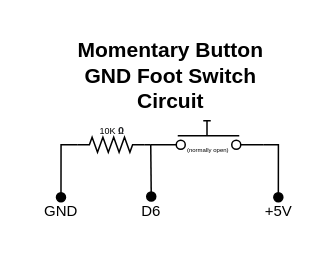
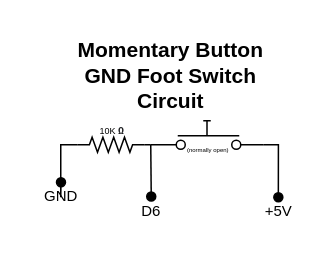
(61, 211) -> (61, 196)
